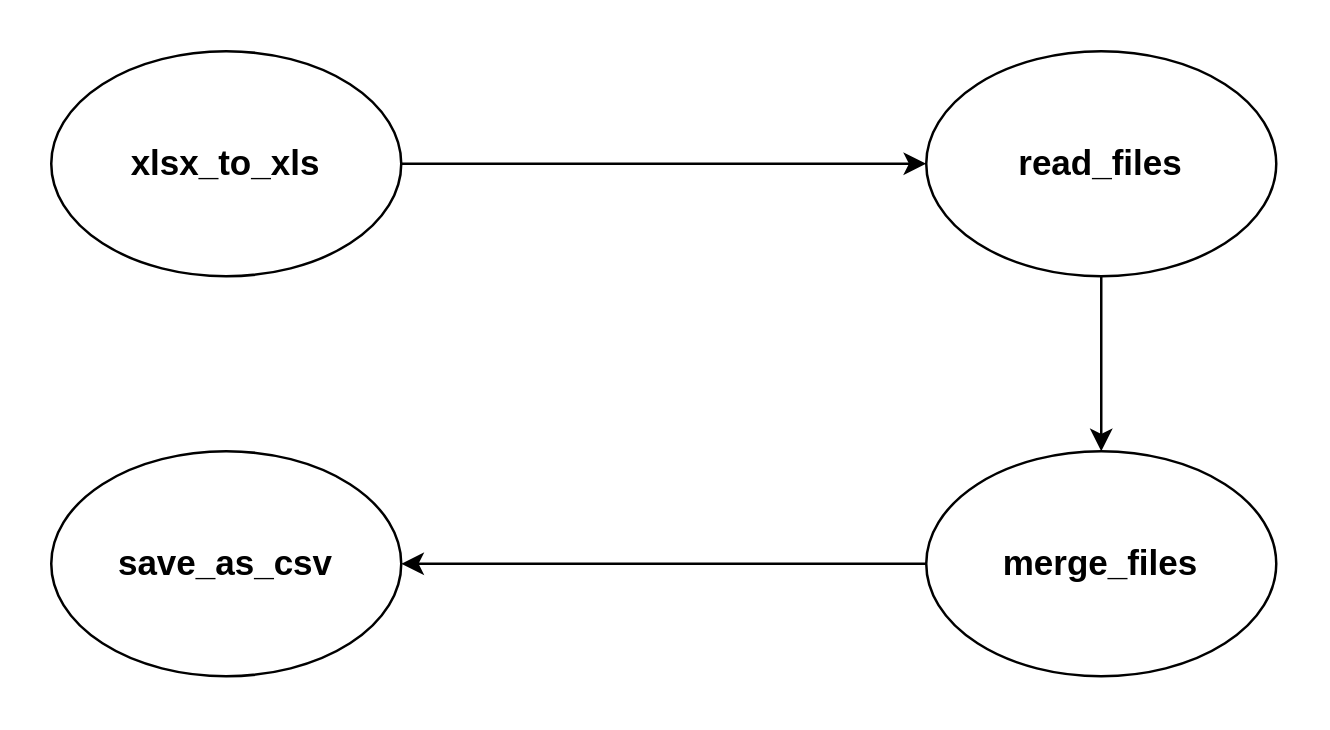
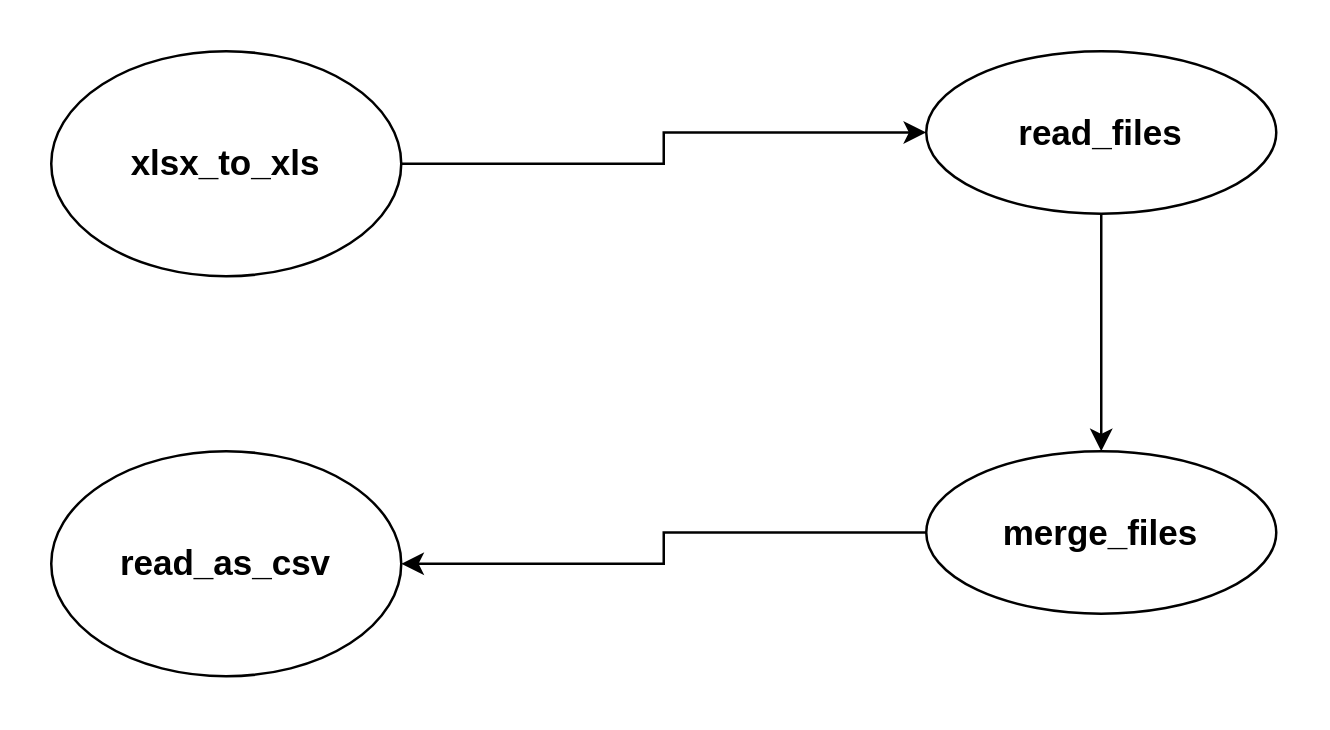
(1101, 164) -> (1101, 133)
(226, 564) -> (226, 564)
(1101, 564) -> (1101, 533)
